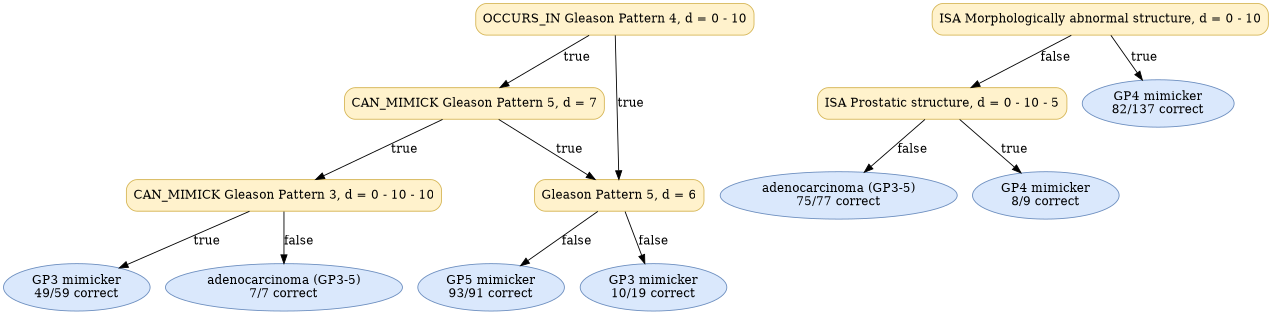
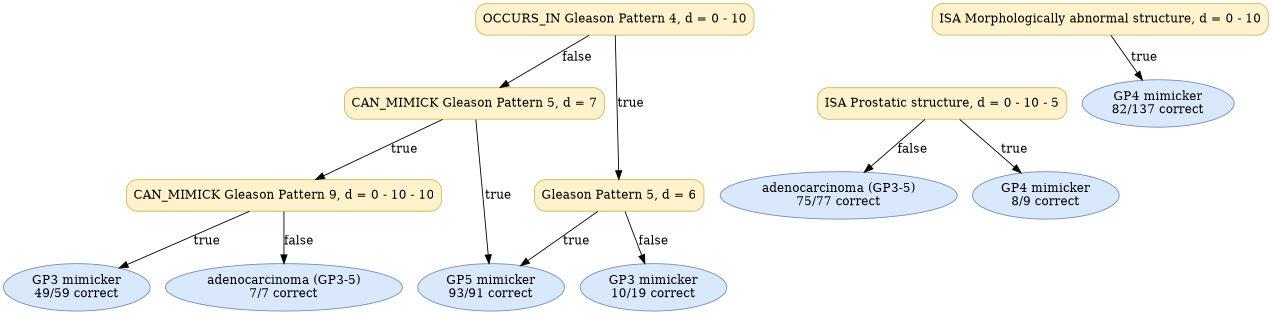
(577, 57) -> (577, 57)
(1025, 59) -> none
(543, 147) -> (482, 187)
(284, 195) -> (284, 195)
(577, 241) -> (577, 241)
